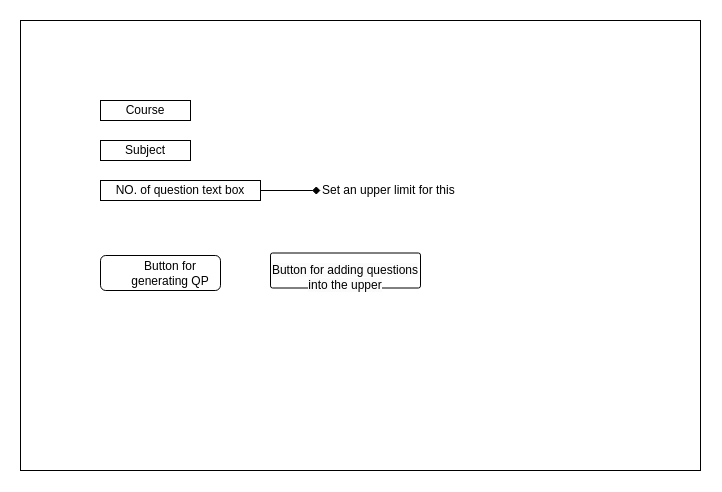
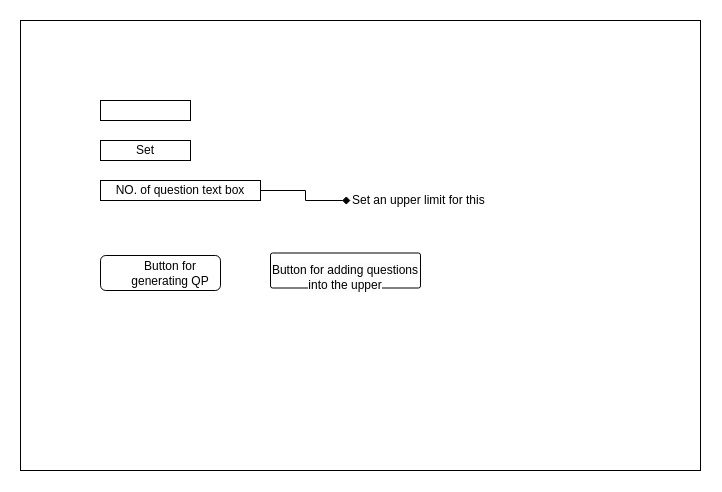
(146, 111) -> none
(146, 151) -> (146, 151)
(391, 191) -> (421, 201)
